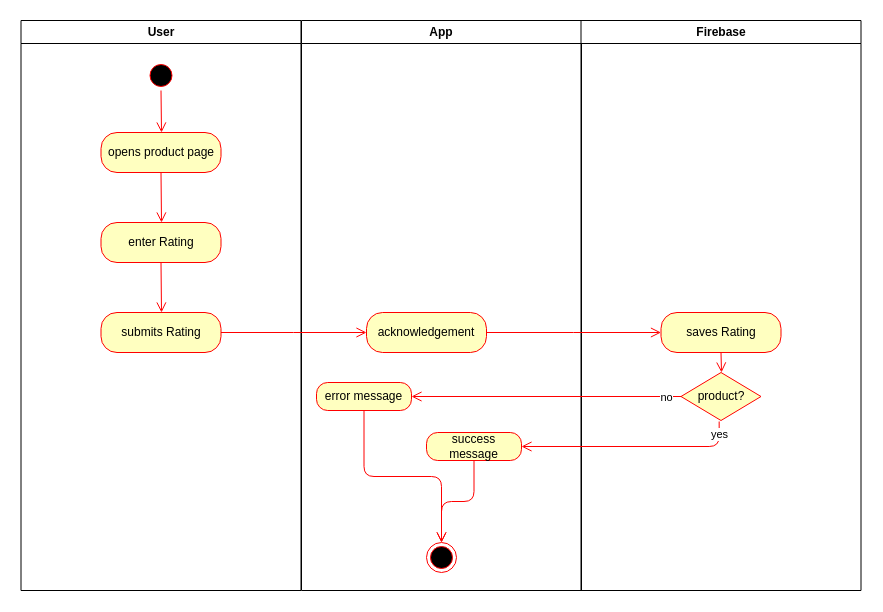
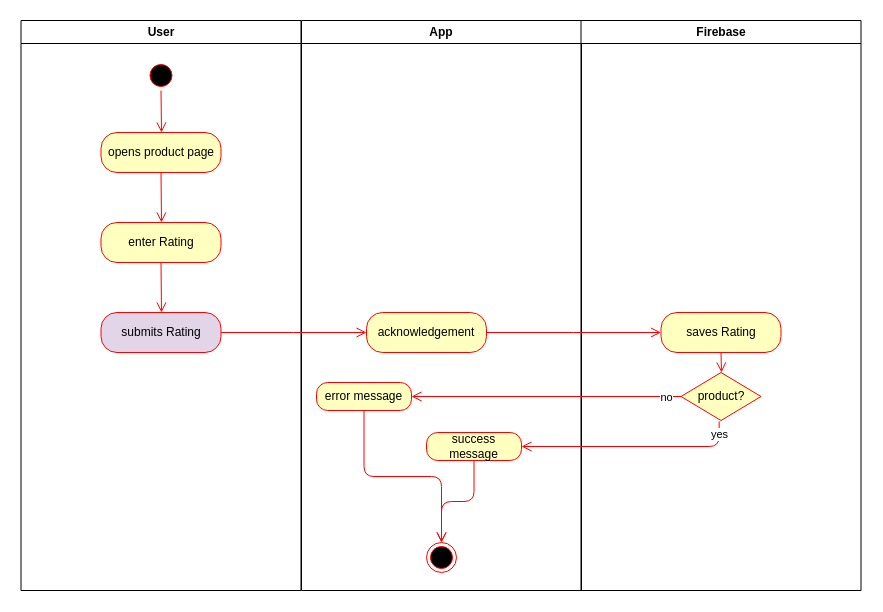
(161, 333) -> (161, 333)
